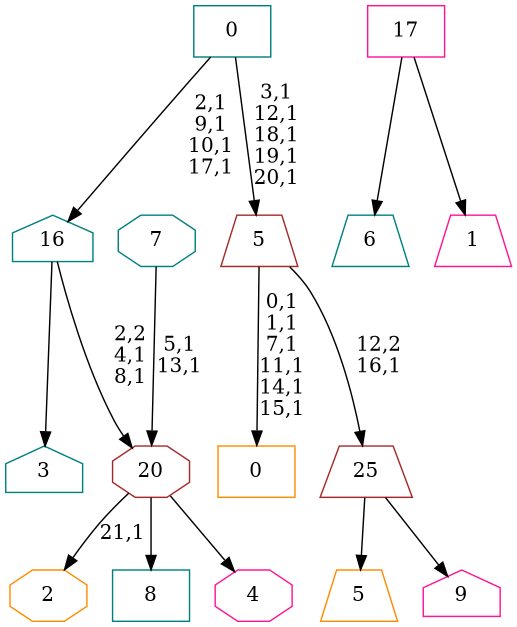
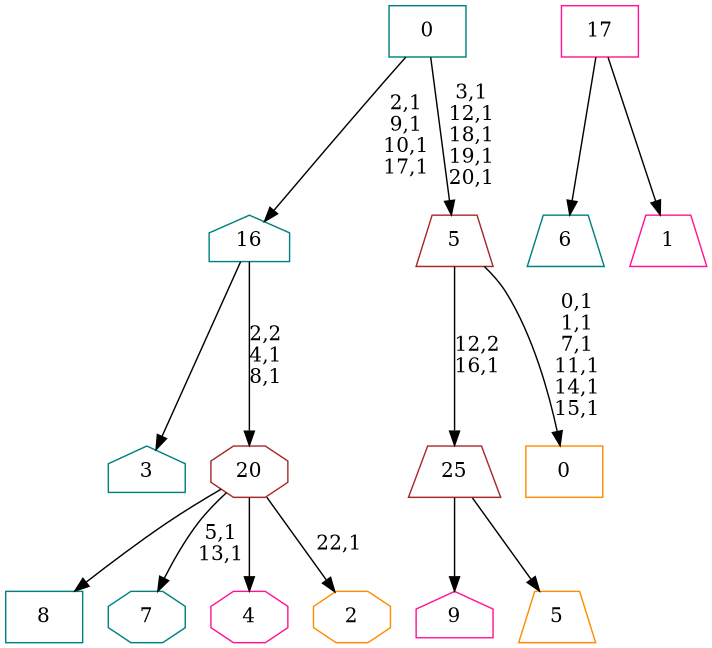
(154, 349) -> (191, 532)
(123, 534) -> (339, 544)
